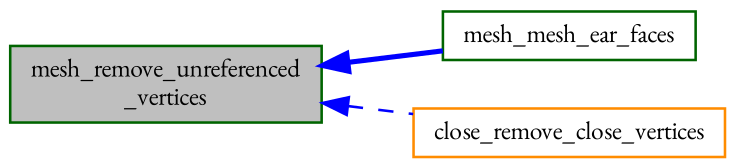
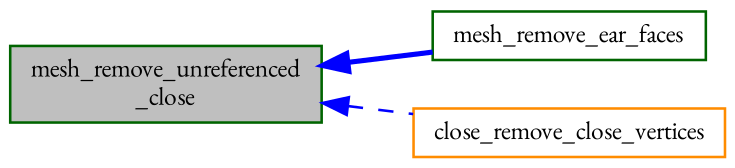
(569, 36) -> (569, 36)
(166, 84) -> (166, 84)
